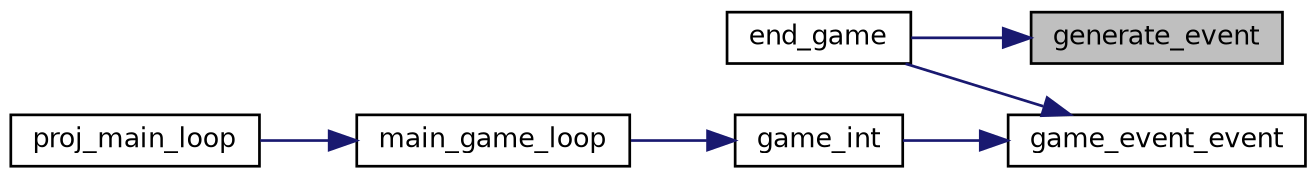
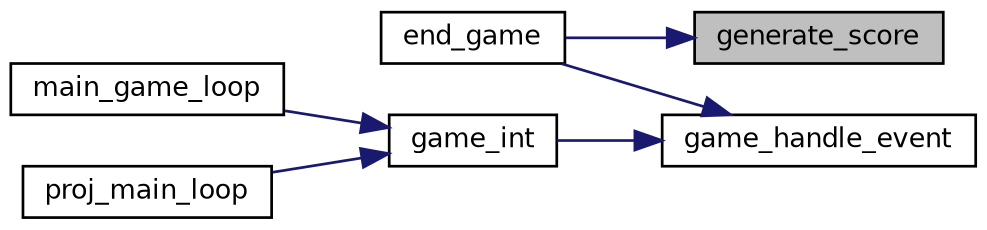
(1157, 38) -> (819, 38)
(294, 141) -> (317, 165)
(1157, 141) -> (819, 141)
